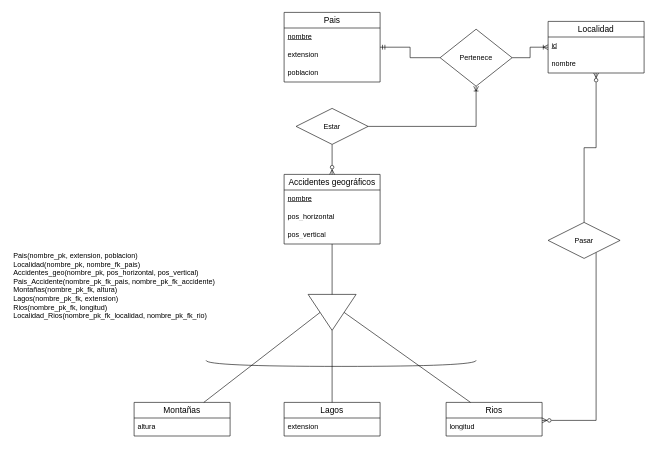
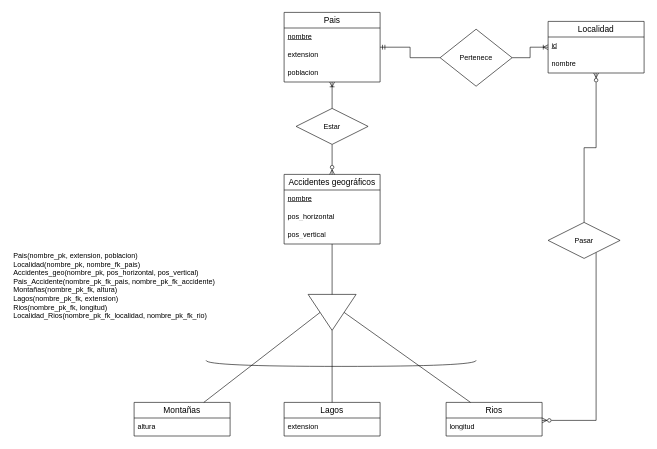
(423, 126) -> (332, 86)
